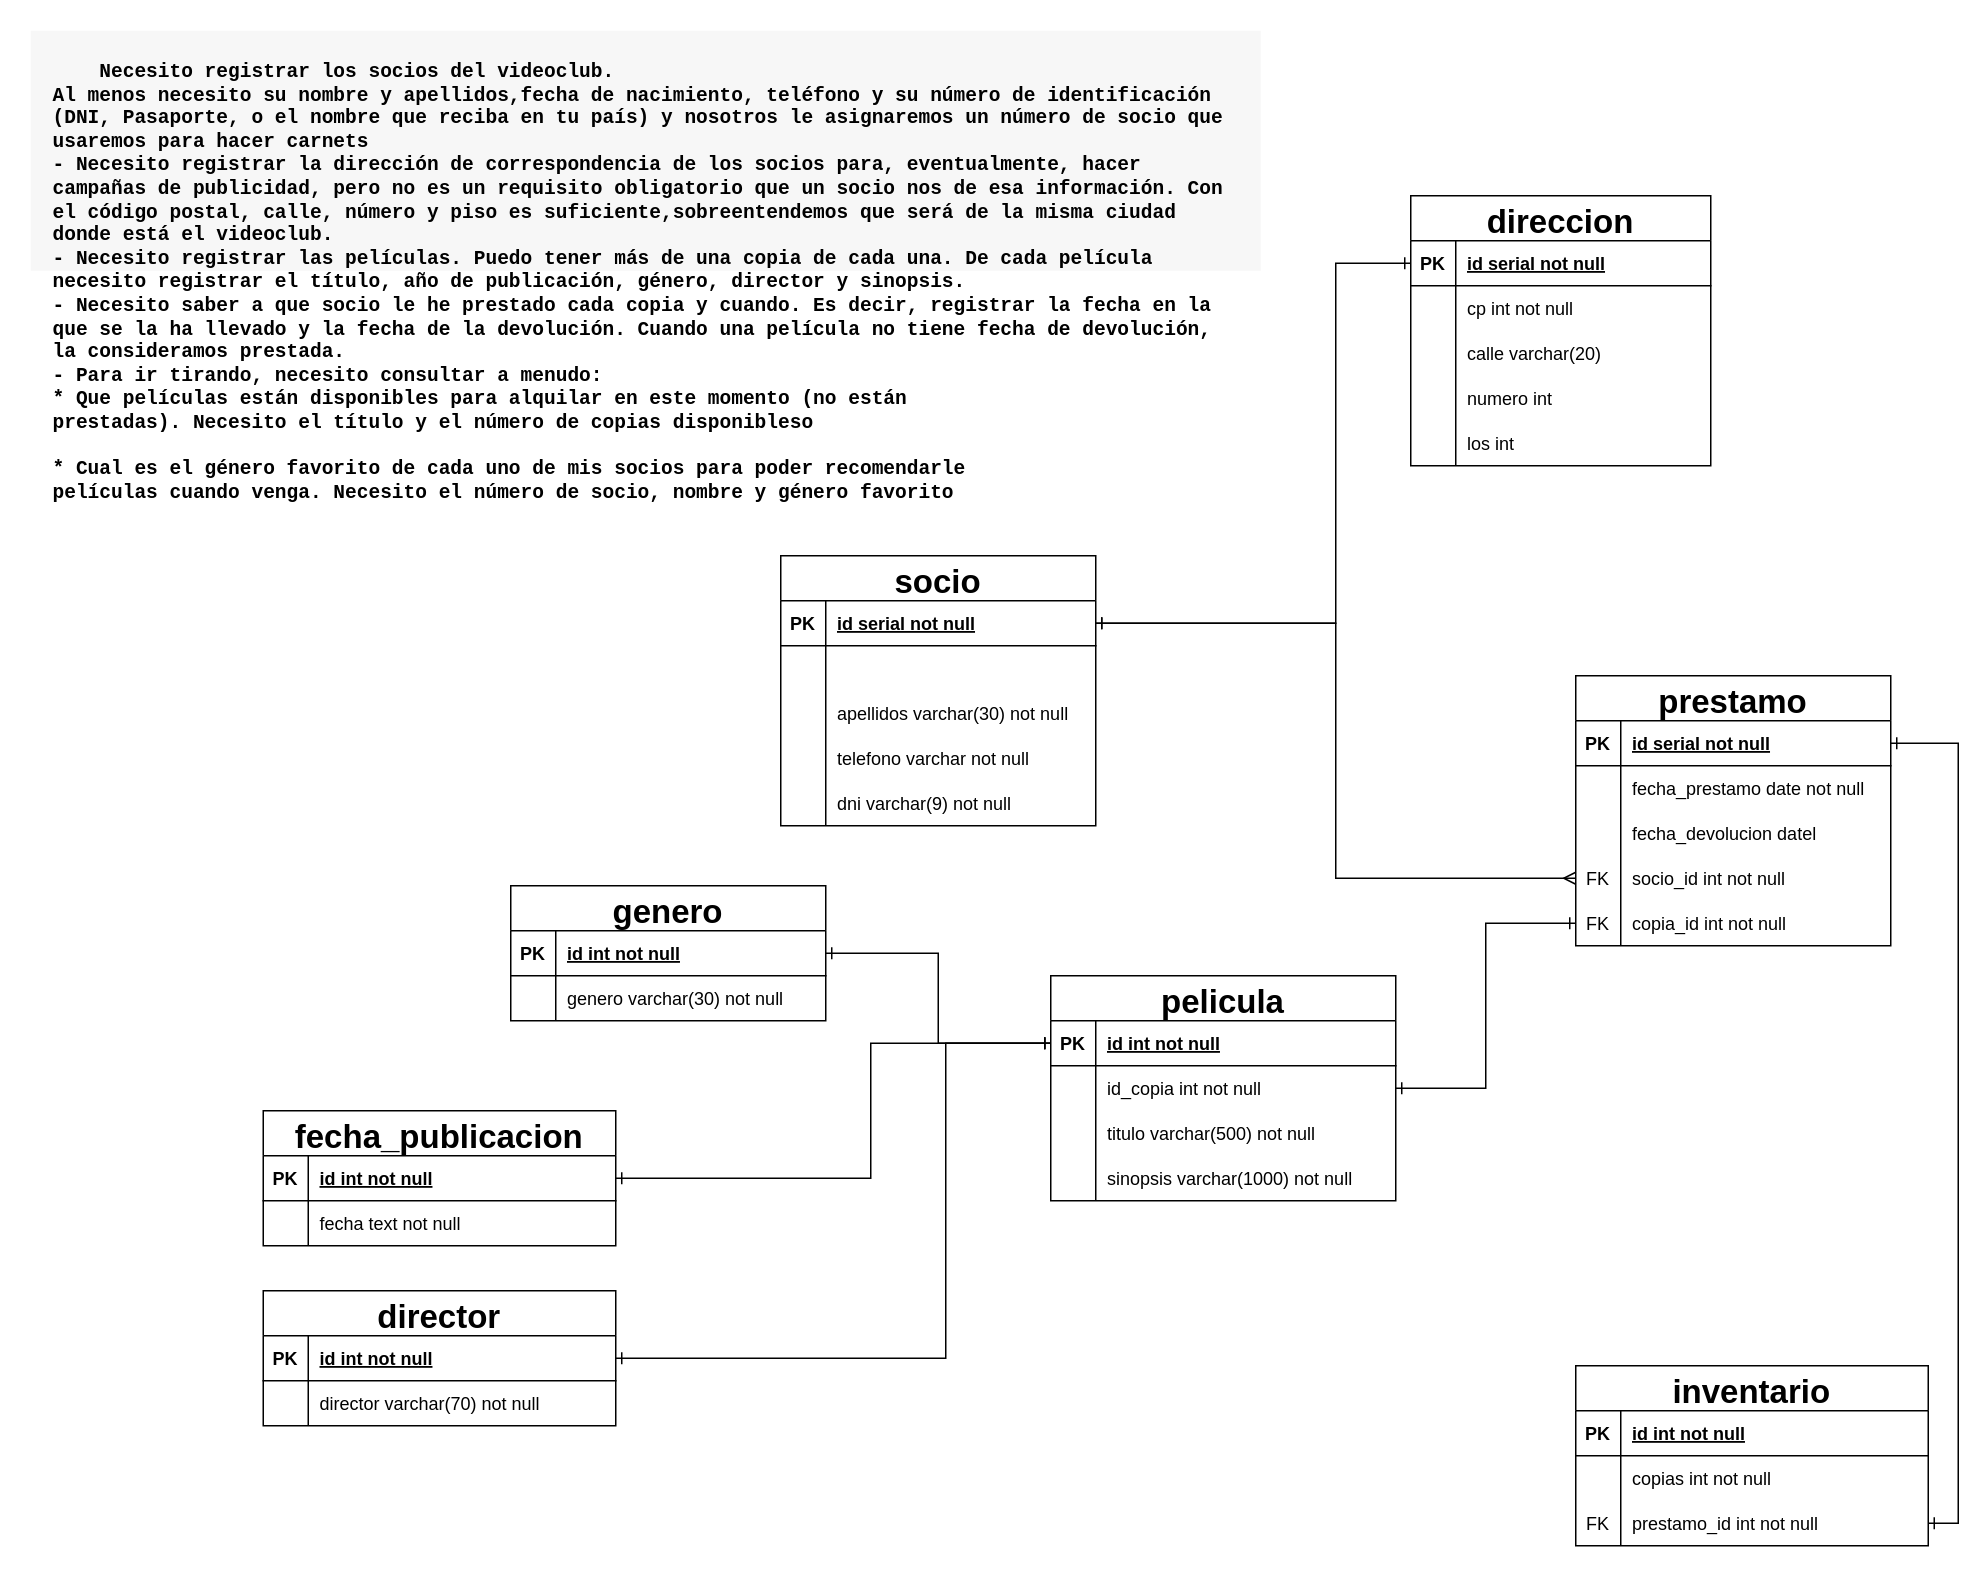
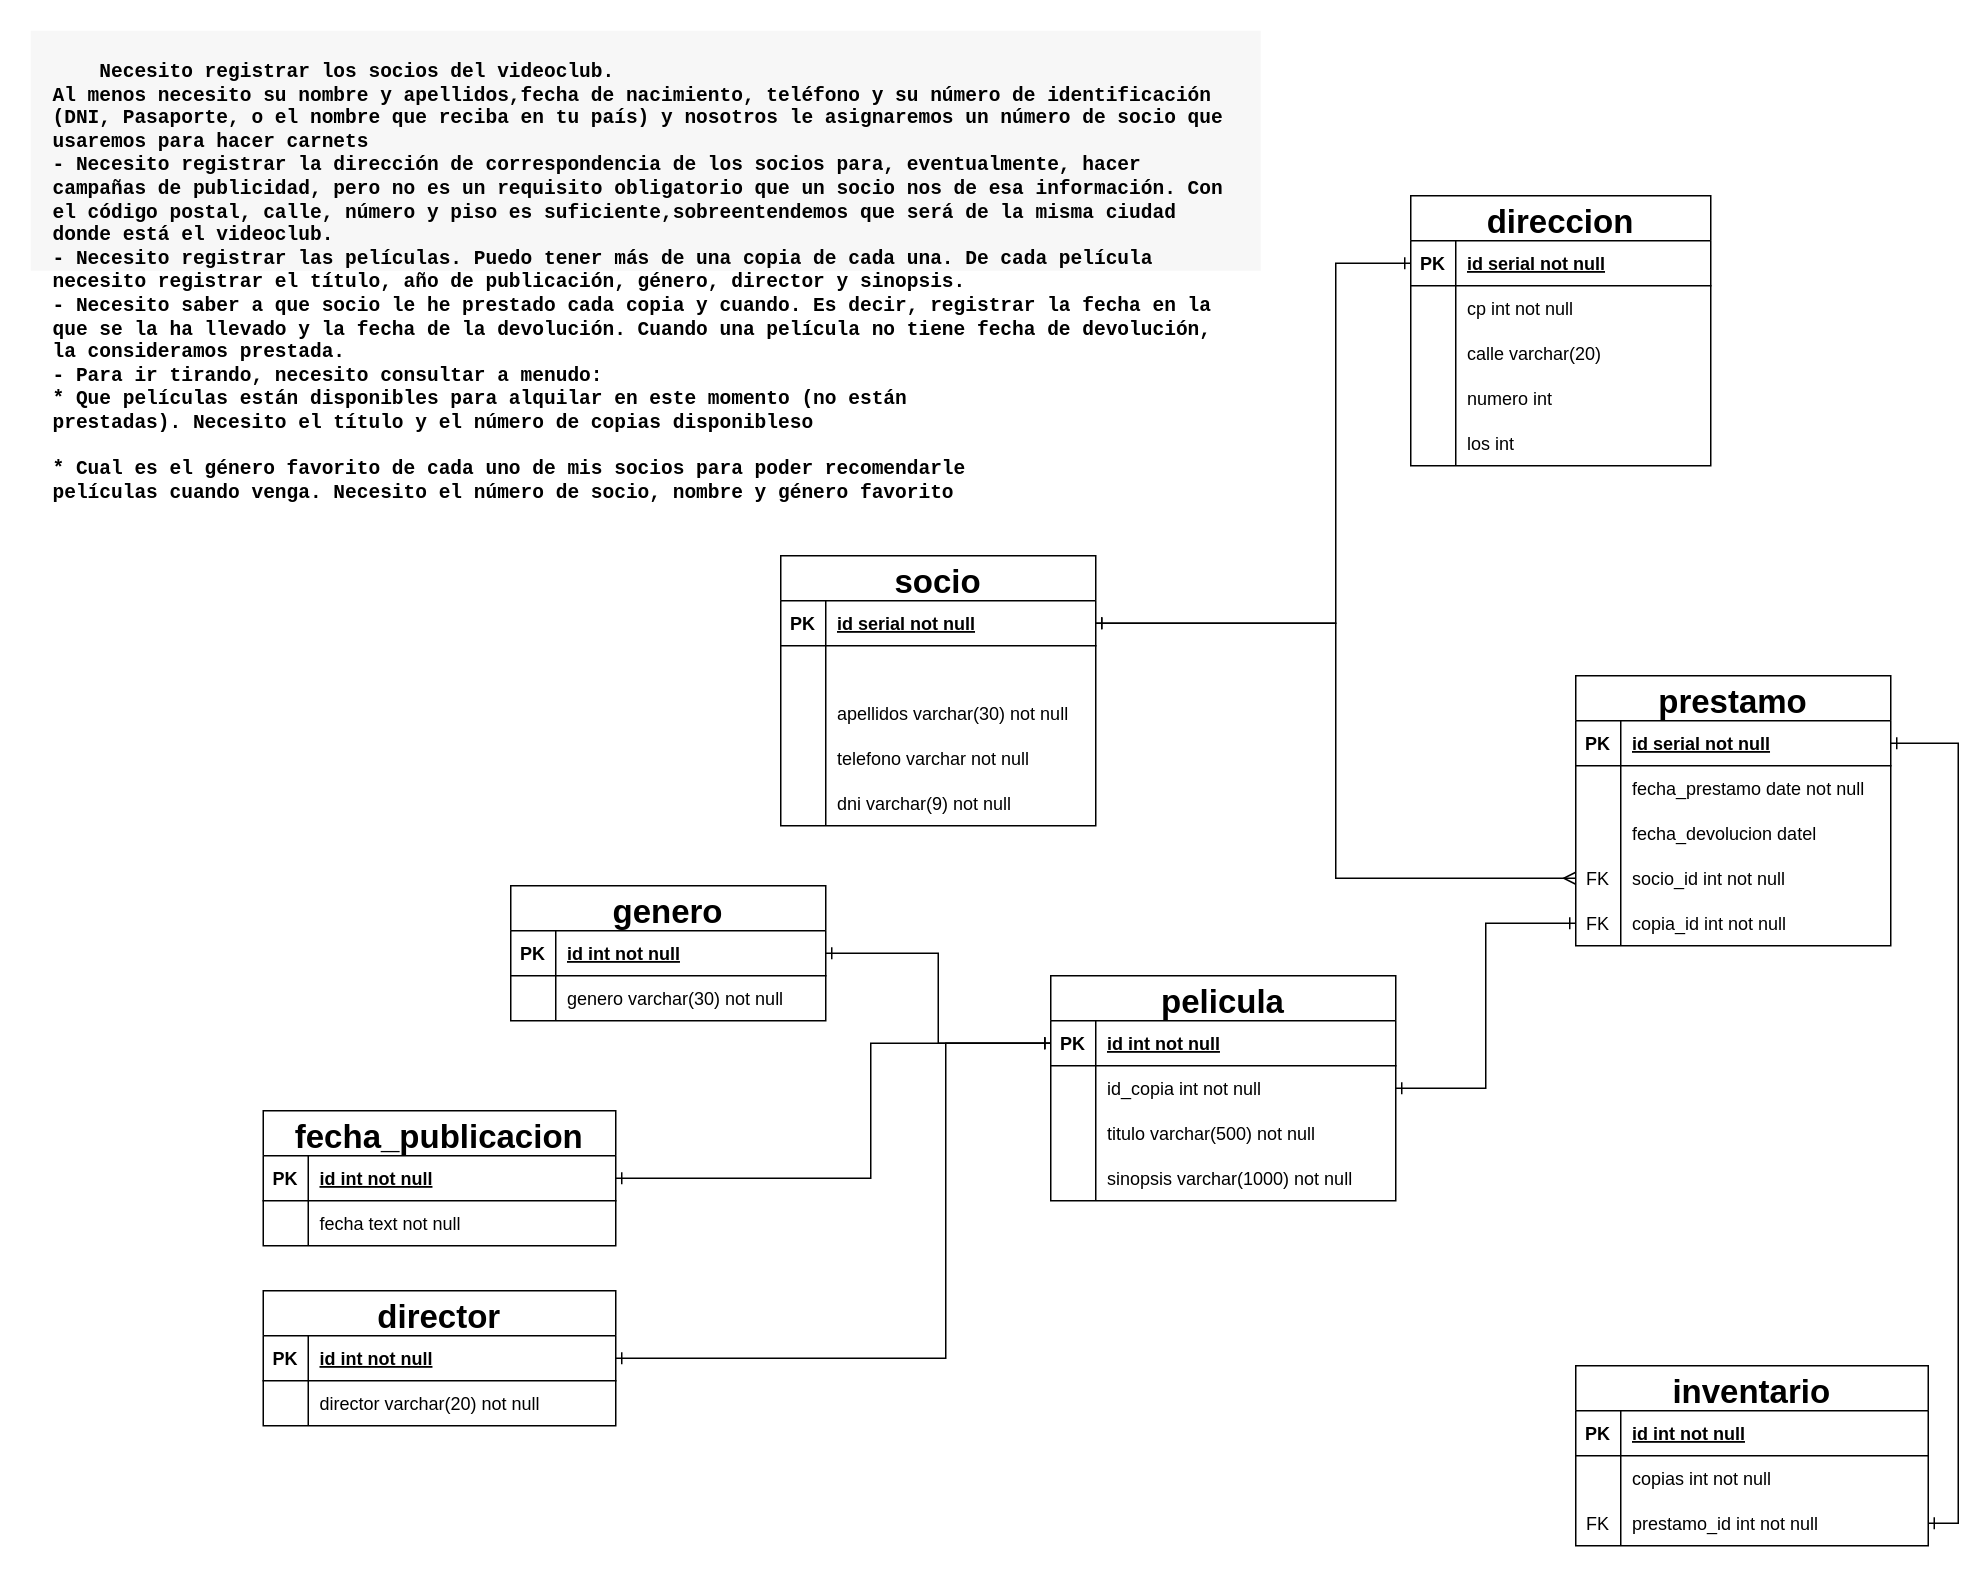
(452, 1404) -> (452, 1404)
